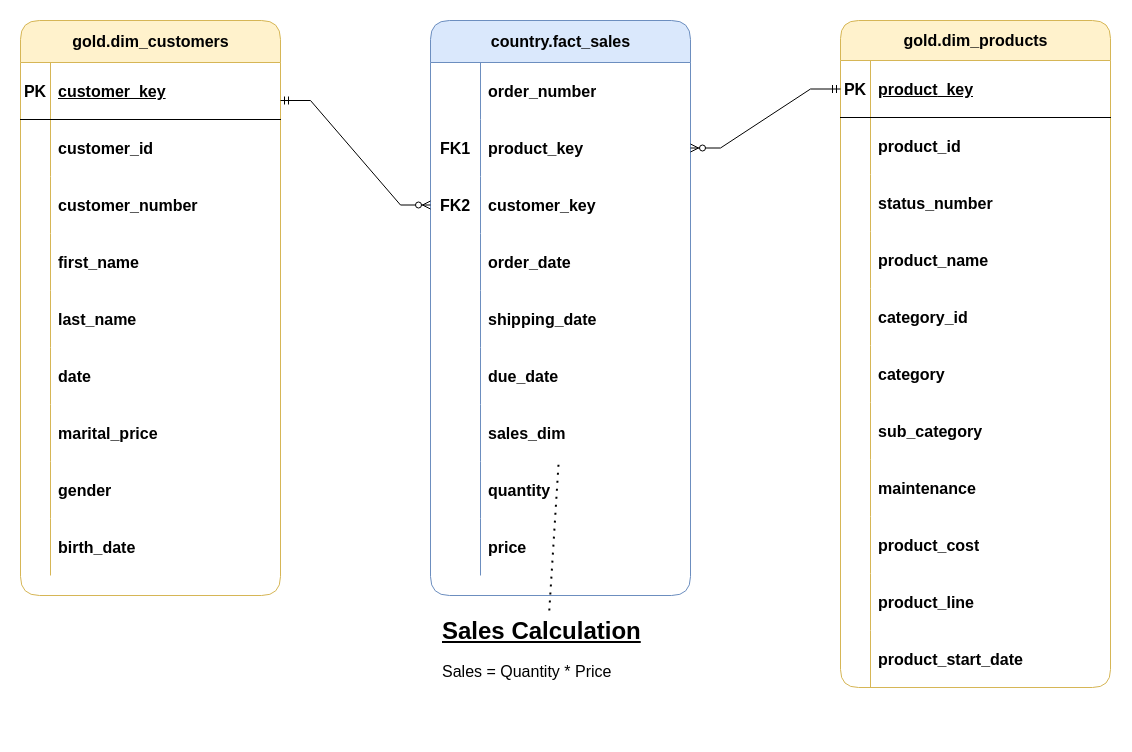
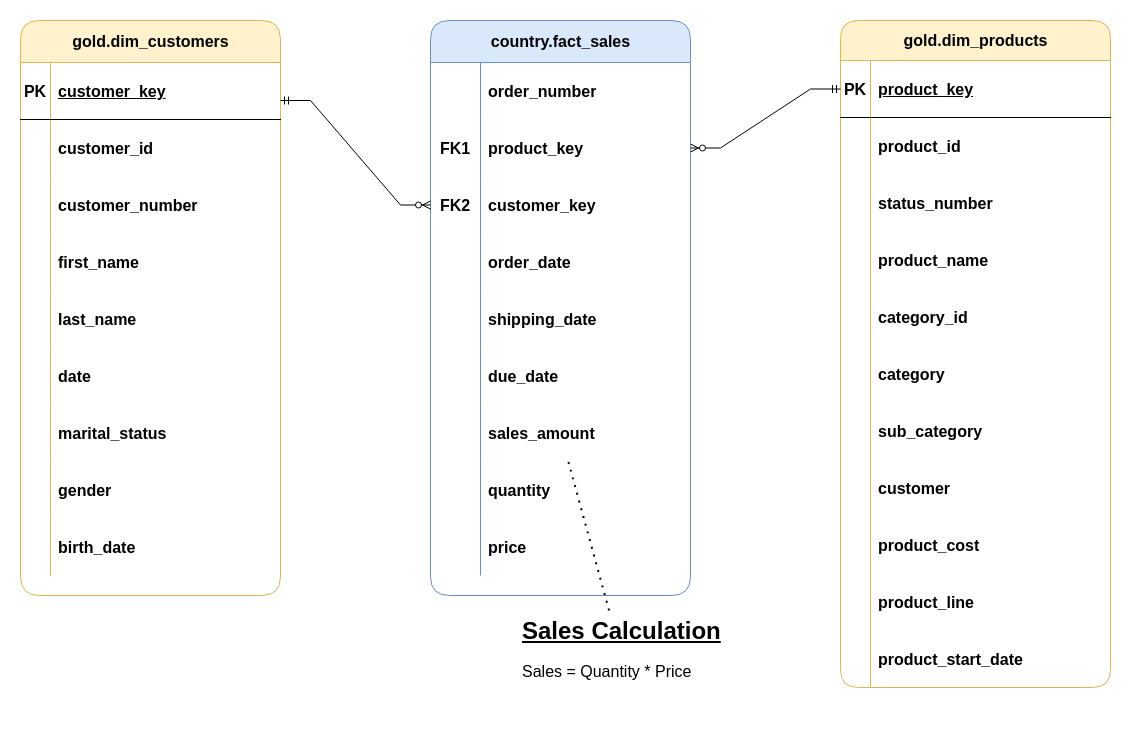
(111, 434) -> (117, 434)
(525, 434) -> (540, 434)
(926, 489) -> (914, 489)
(546, 671) -> (626, 671)
